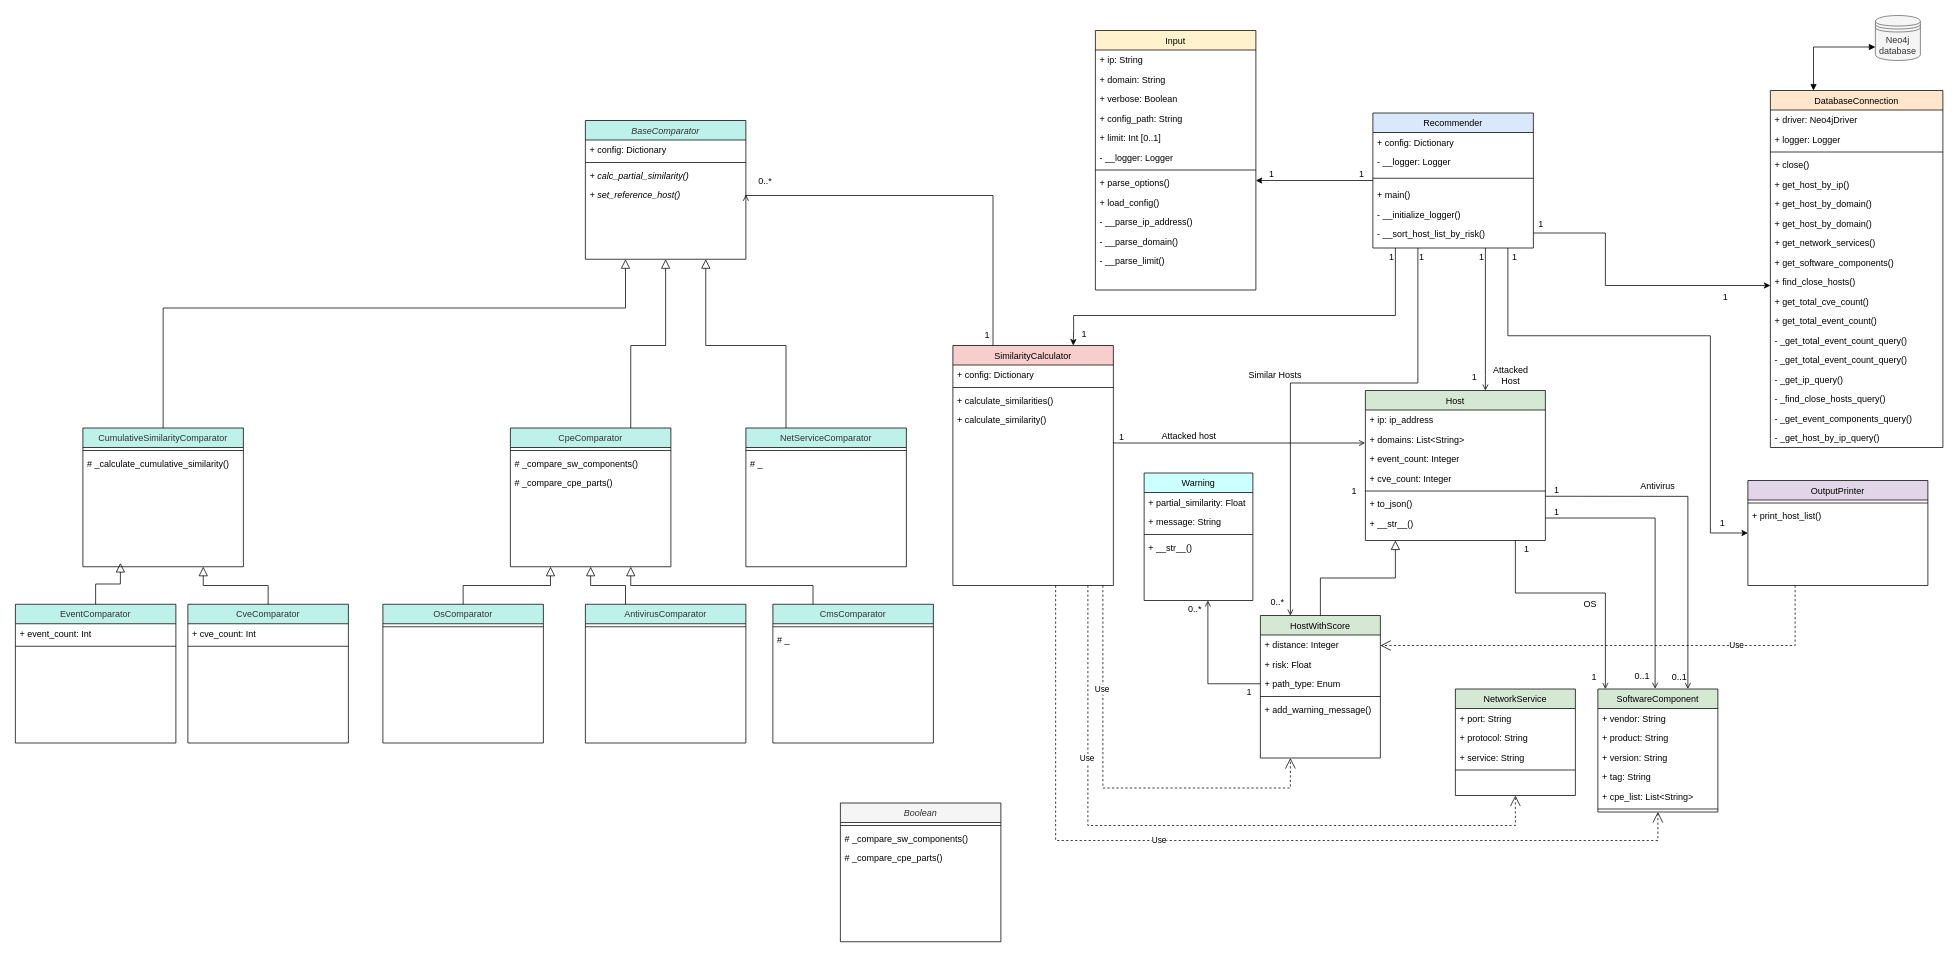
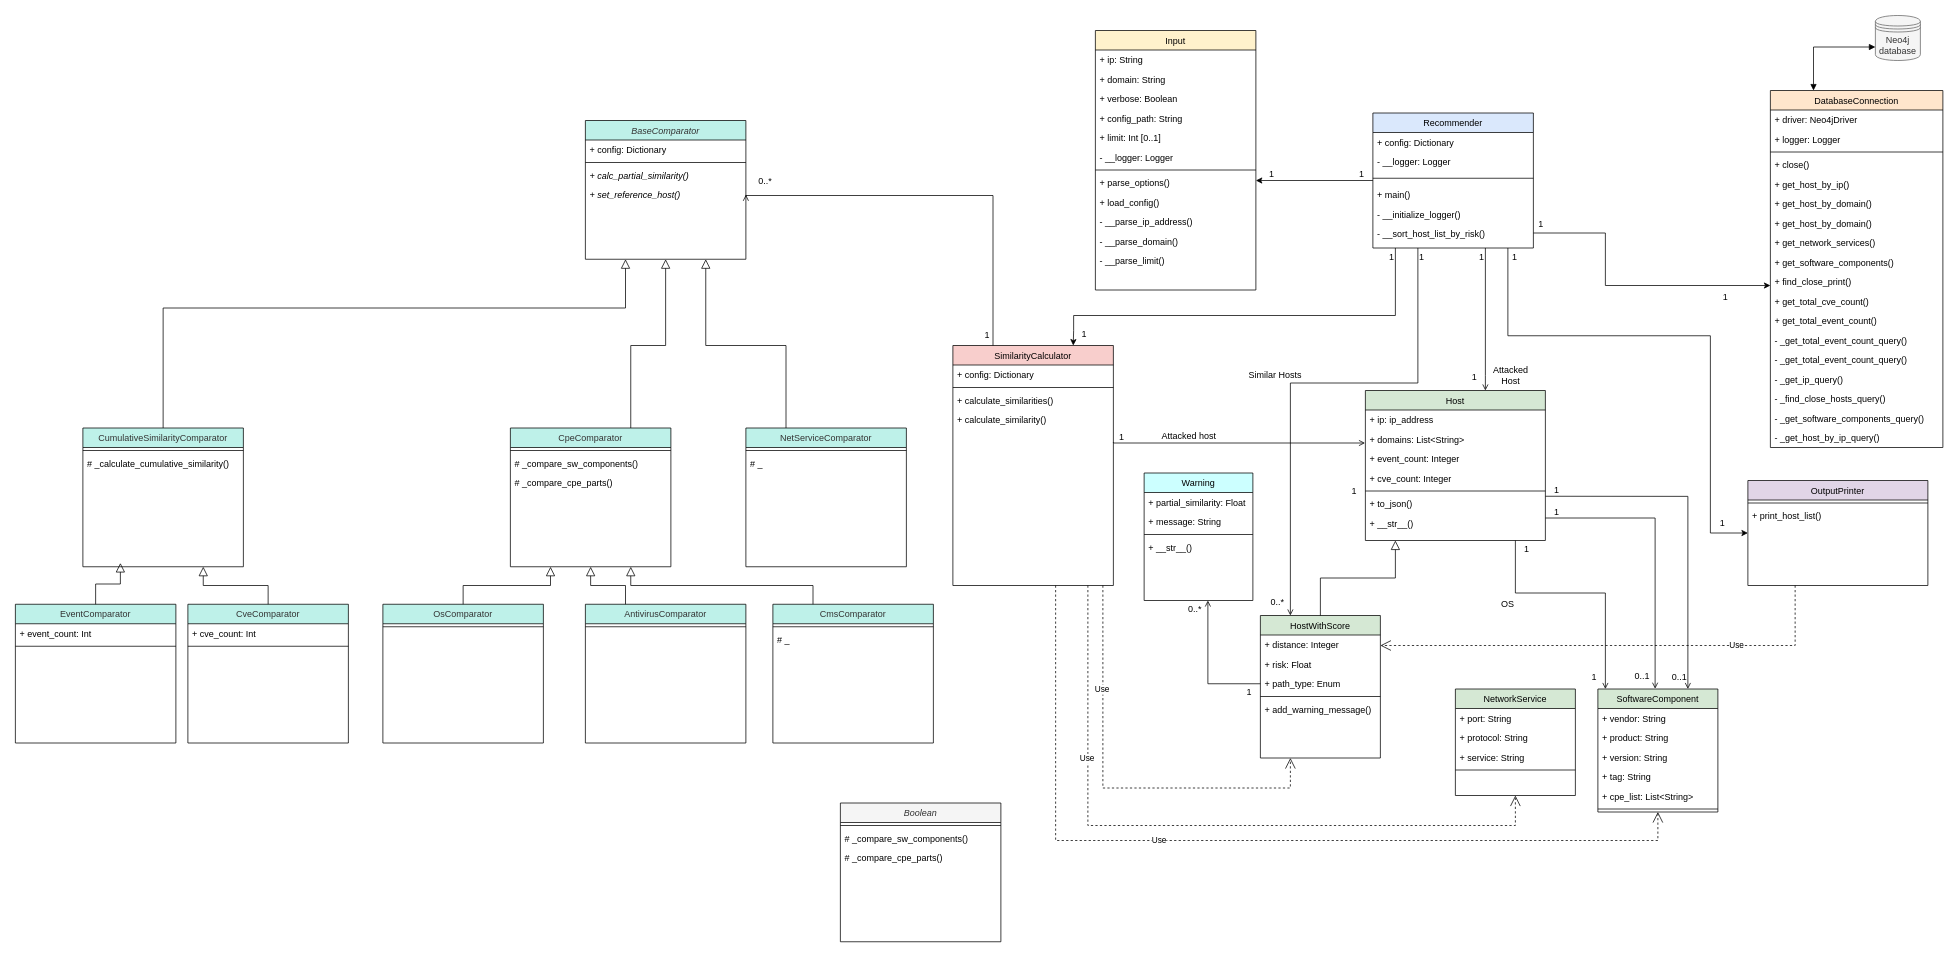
(1821, 282) -> (1820, 282)
(1851, 419) -> (1859, 419)
(1658, 486) -> none
(1590, 604) -> (1508, 604)
